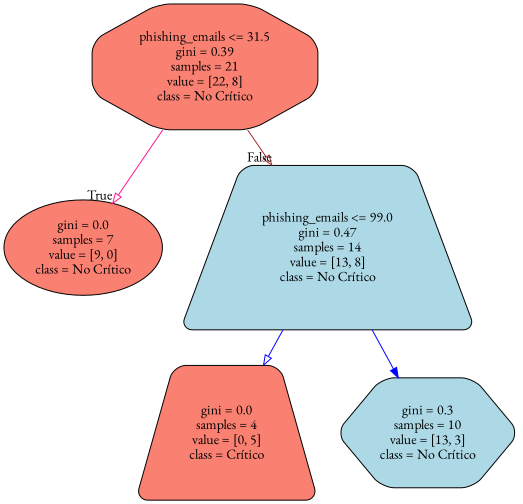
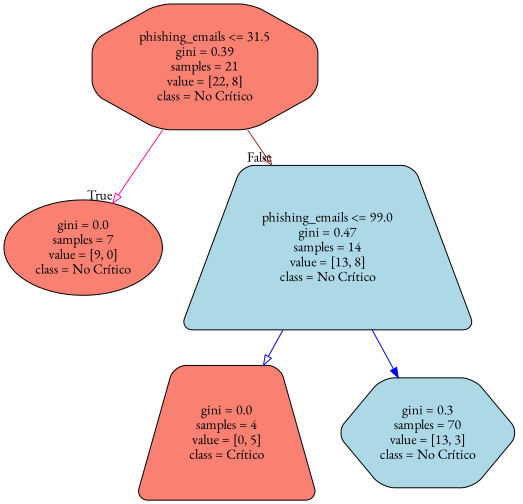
(428, 433) -> (428, 433)
